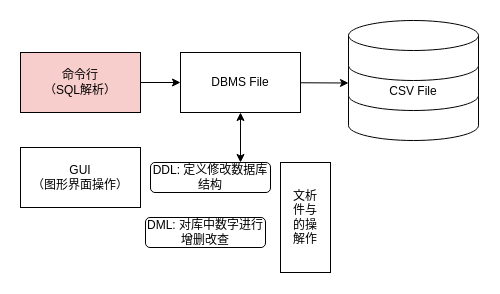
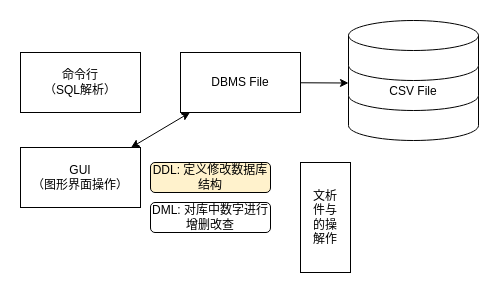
(81, 83) -> (81, 83)
(157, 83) -> none
(241, 137) -> (161, 130)
(211, 178) -> (211, 178)
(306, 218) -> (326, 218)
(206, 233) -> (211, 218)
